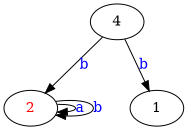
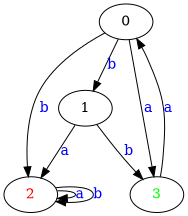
(117, 22) -> (126, 22)
none -> (61, 147)
none -> (157, 195)
